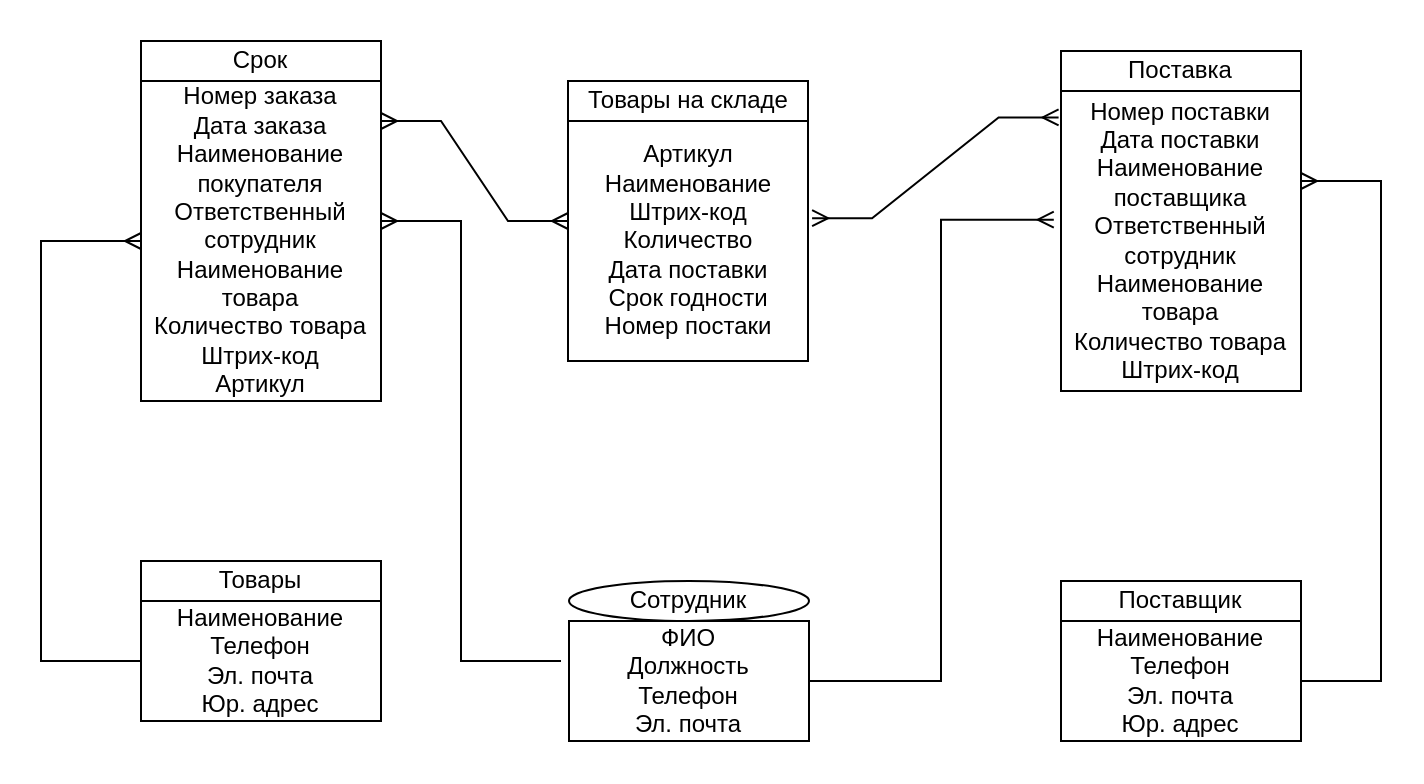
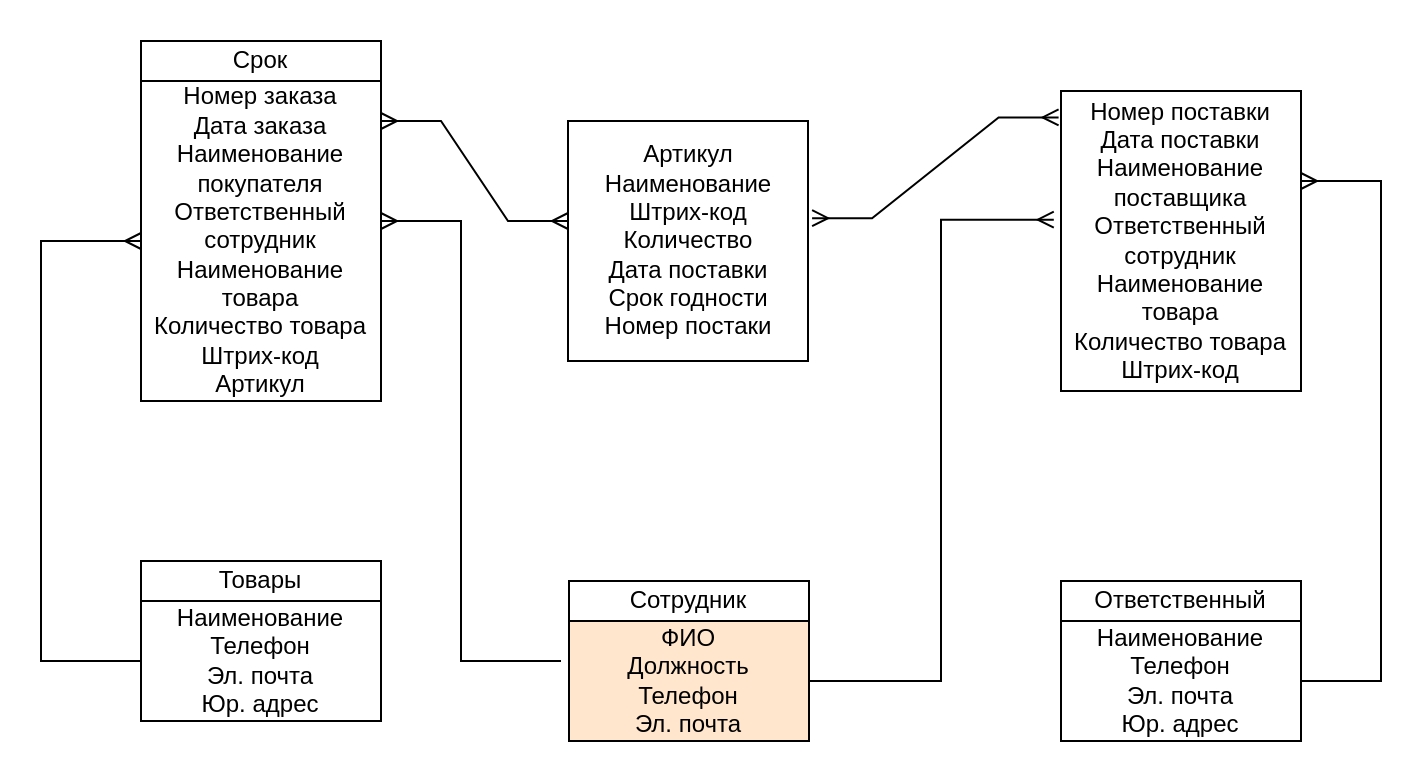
(1181, 71) -> none
(688, 101) -> none
(689, 601) -> (689, 601)
(1181, 601) -> (1181, 601)
(689, 681) -> (689, 681)
